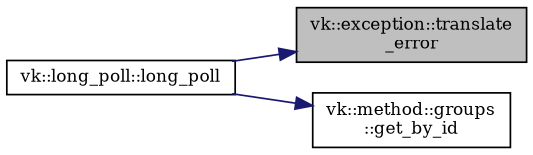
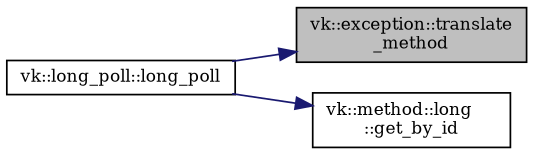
(412, 35) -> (412, 35)
(412, 120) -> (412, 120)
